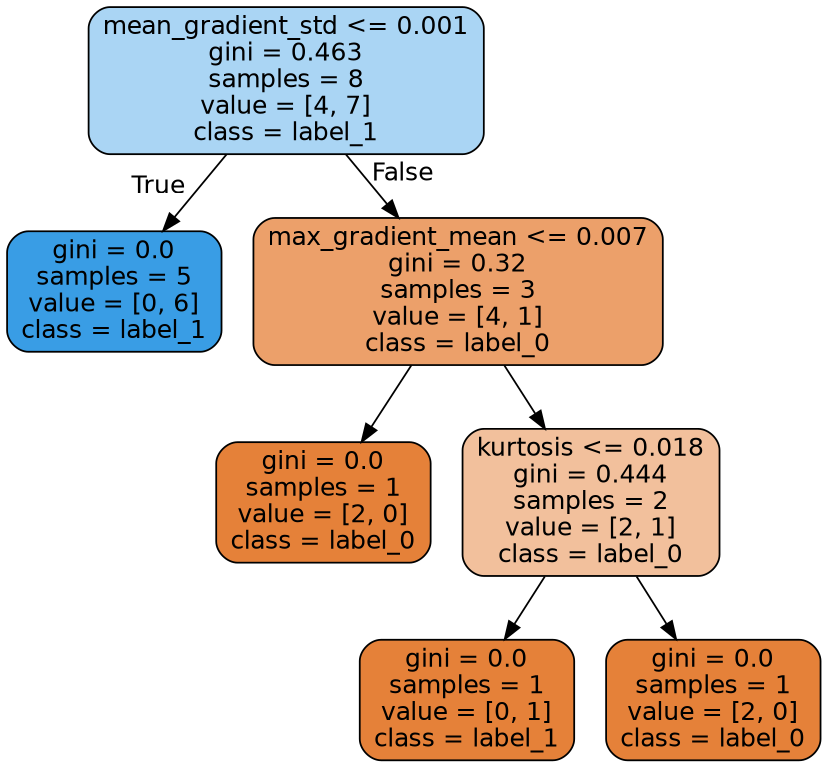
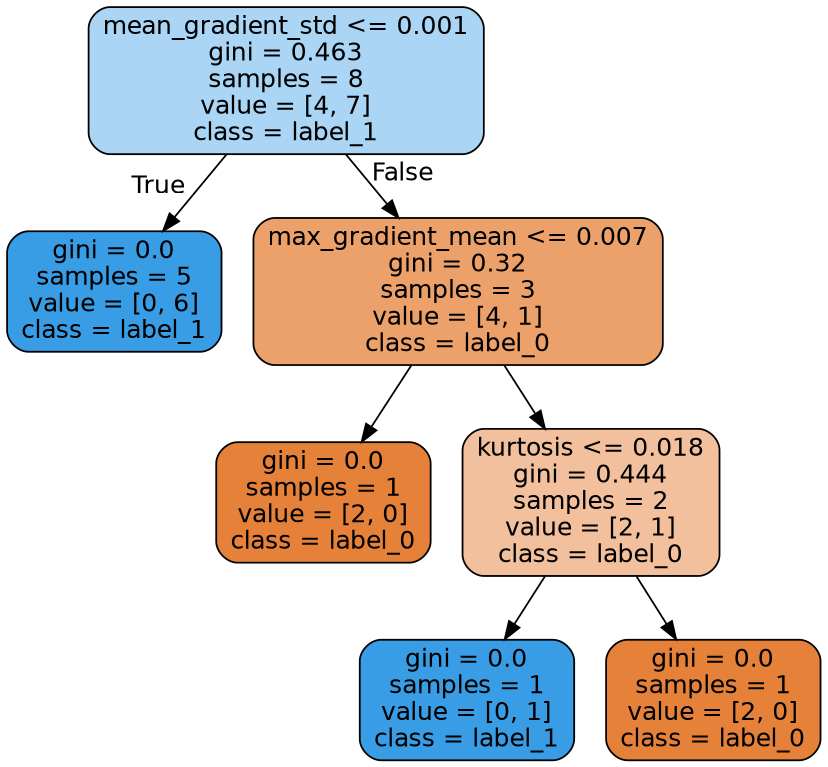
(467, 700) -> (467, 700)
